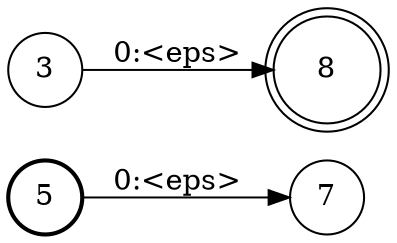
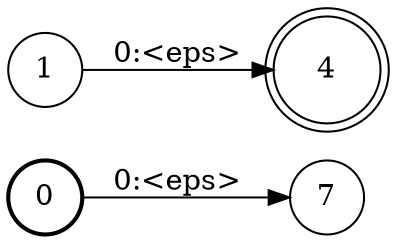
(45, 70) -> (45, 70)
(327, 70) -> (327, 70)
(45, 197) -> (45, 197)
